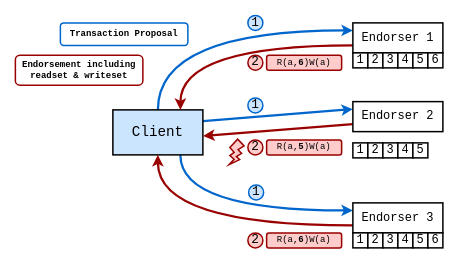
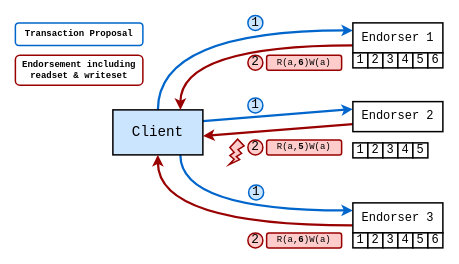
(124, 34) -> (79, 34)
